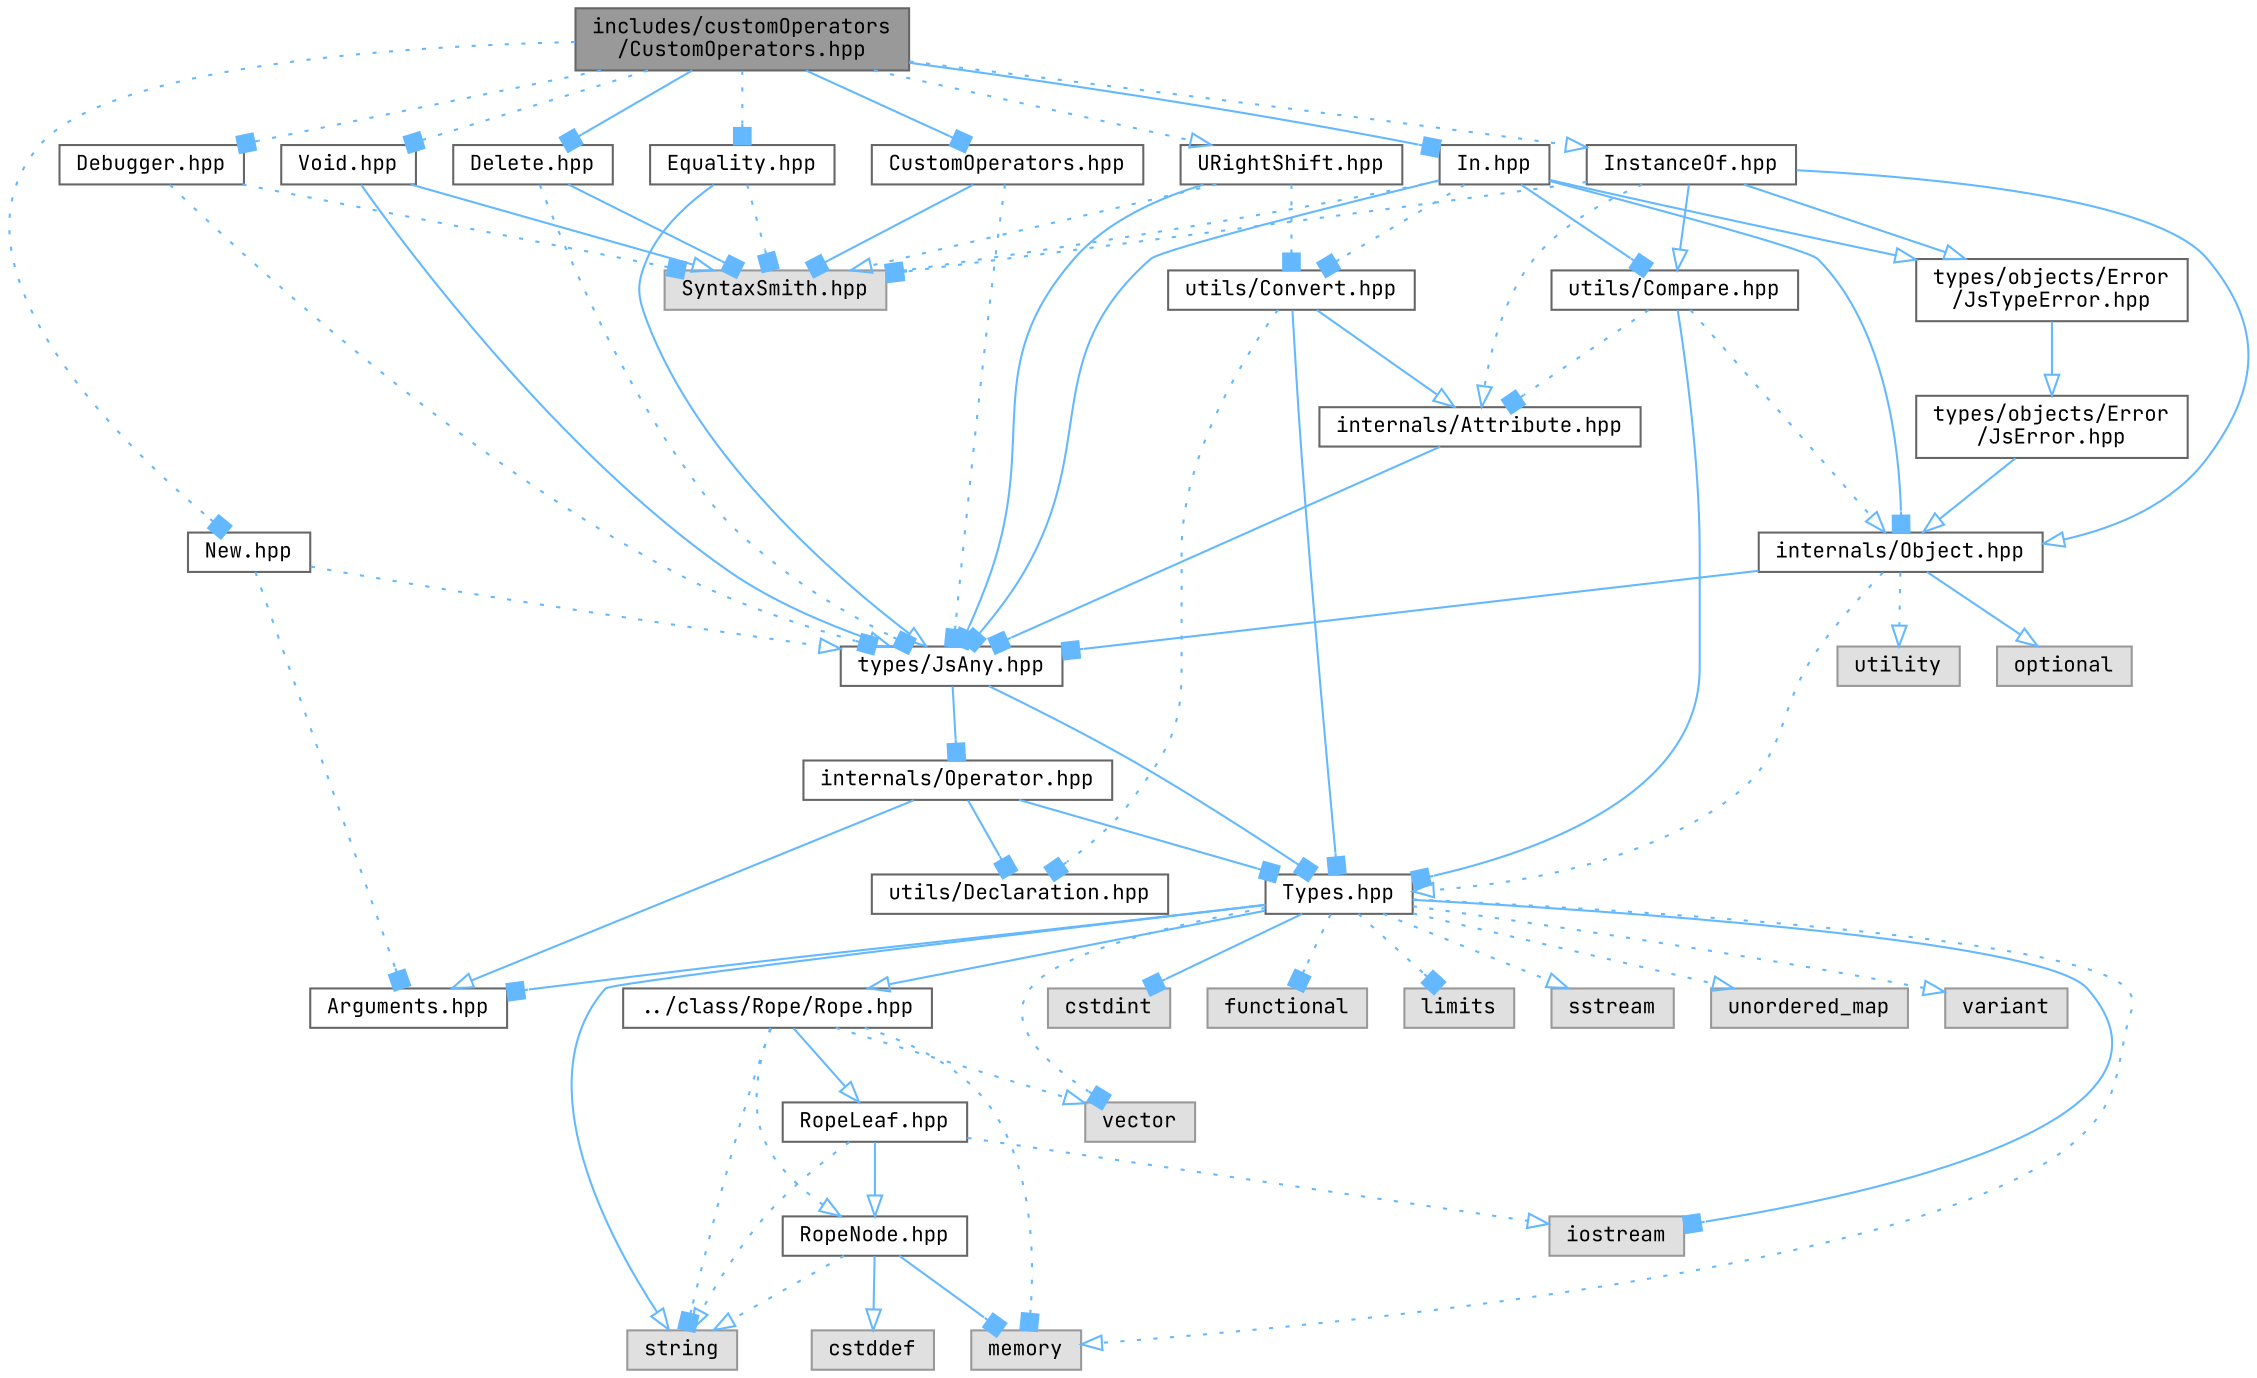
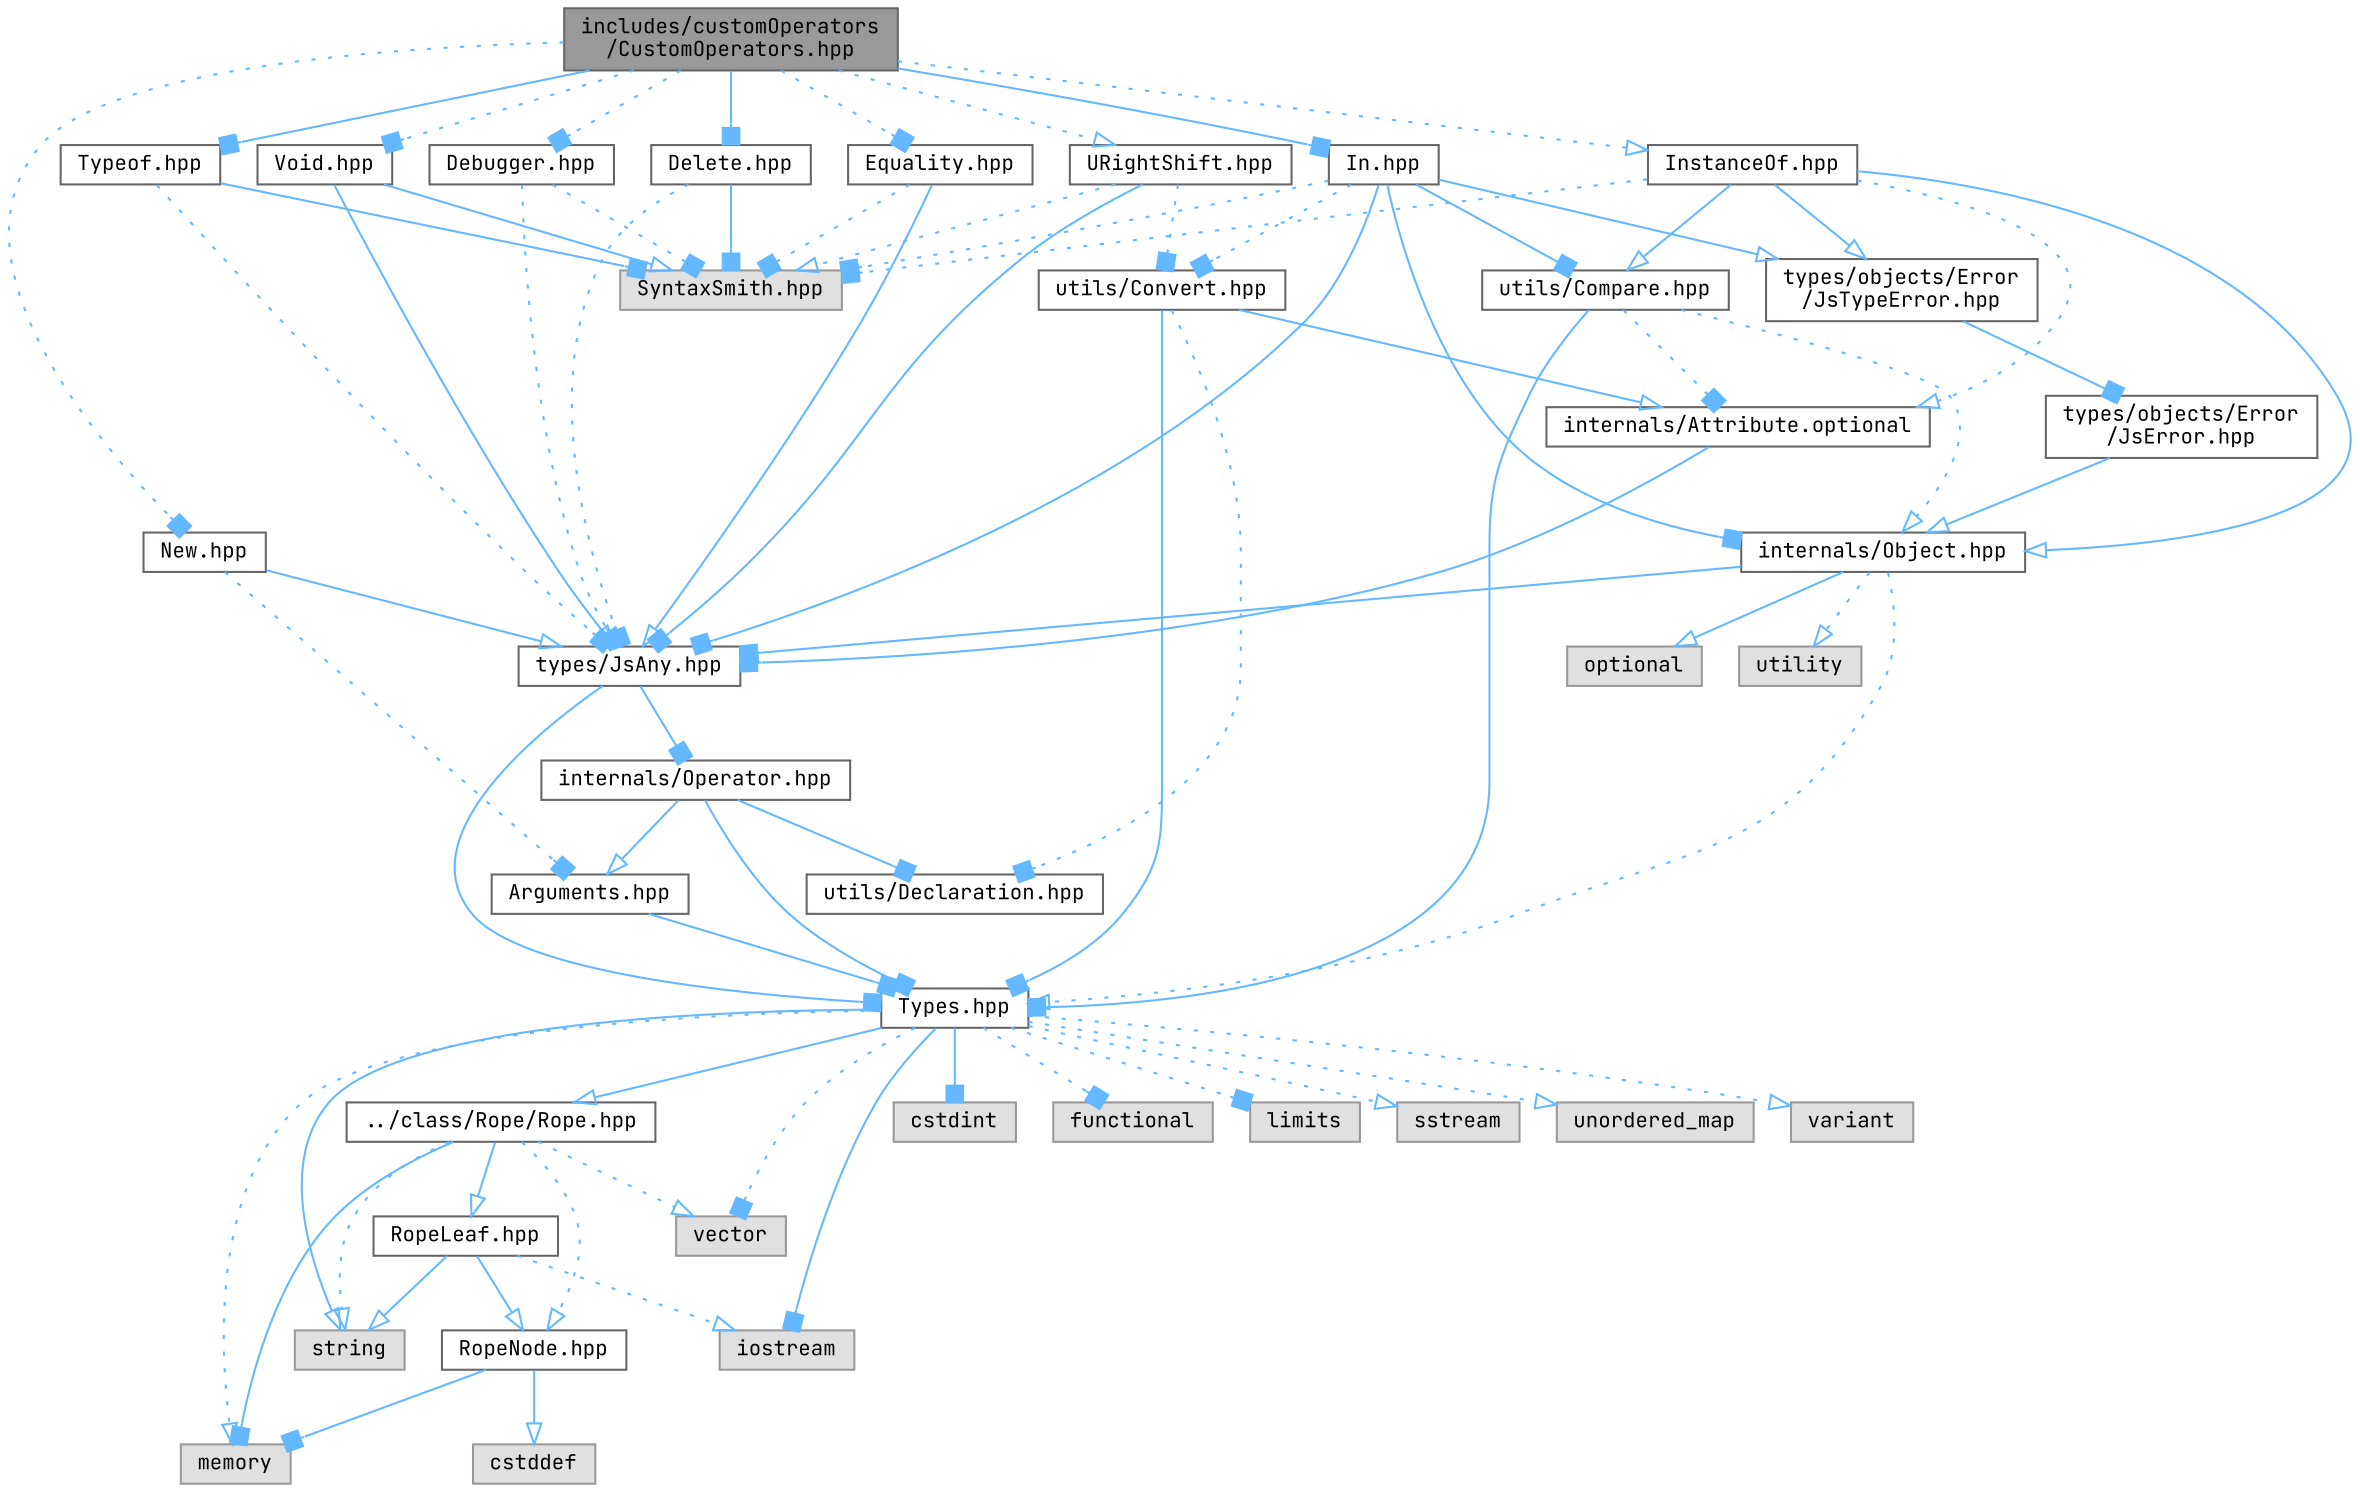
(1008, 165) -> (140, 165)
(2052, 348) -> (2043, 359)
(1480, 427) -> (1738, 427)
(565, 608) -> (404, 606)
(897, 946) -> (762, 948)
(1001, 1125) -> (297, 1267)
(728, 1168) -> (353, 1218)
(765, 1217) -> (416, 1286)
(788, 1288) -> none
